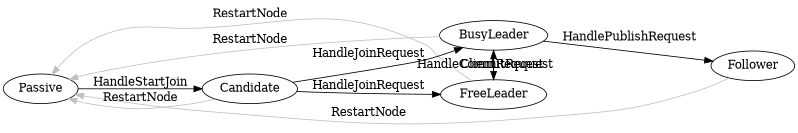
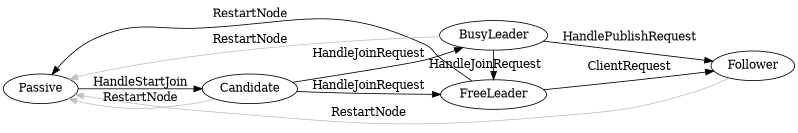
(267, 22) -> (267, 22)
(485, 65) -> (485, 65)
(494, 69) -> (625, 81)
